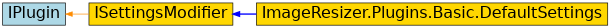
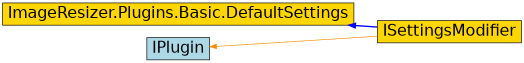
(248, 14) -> (366, 26)
